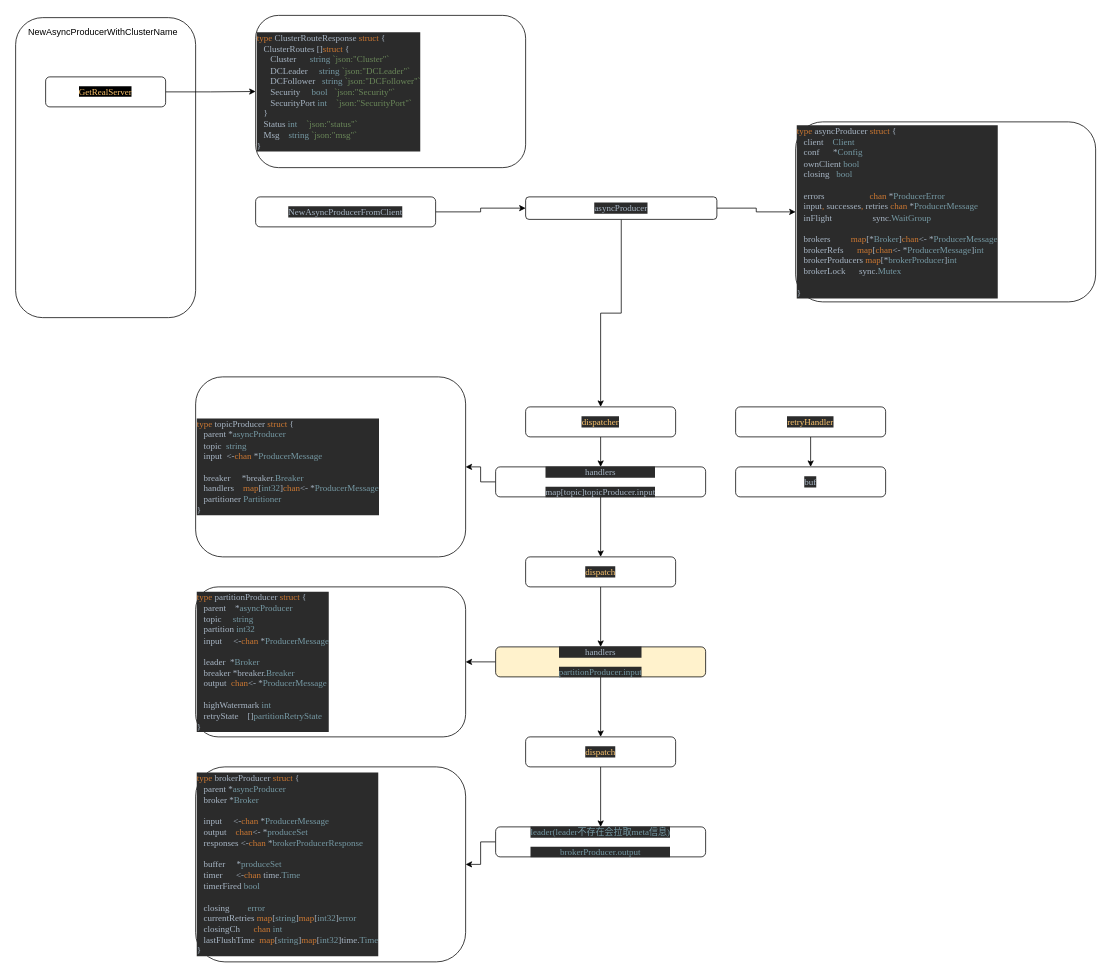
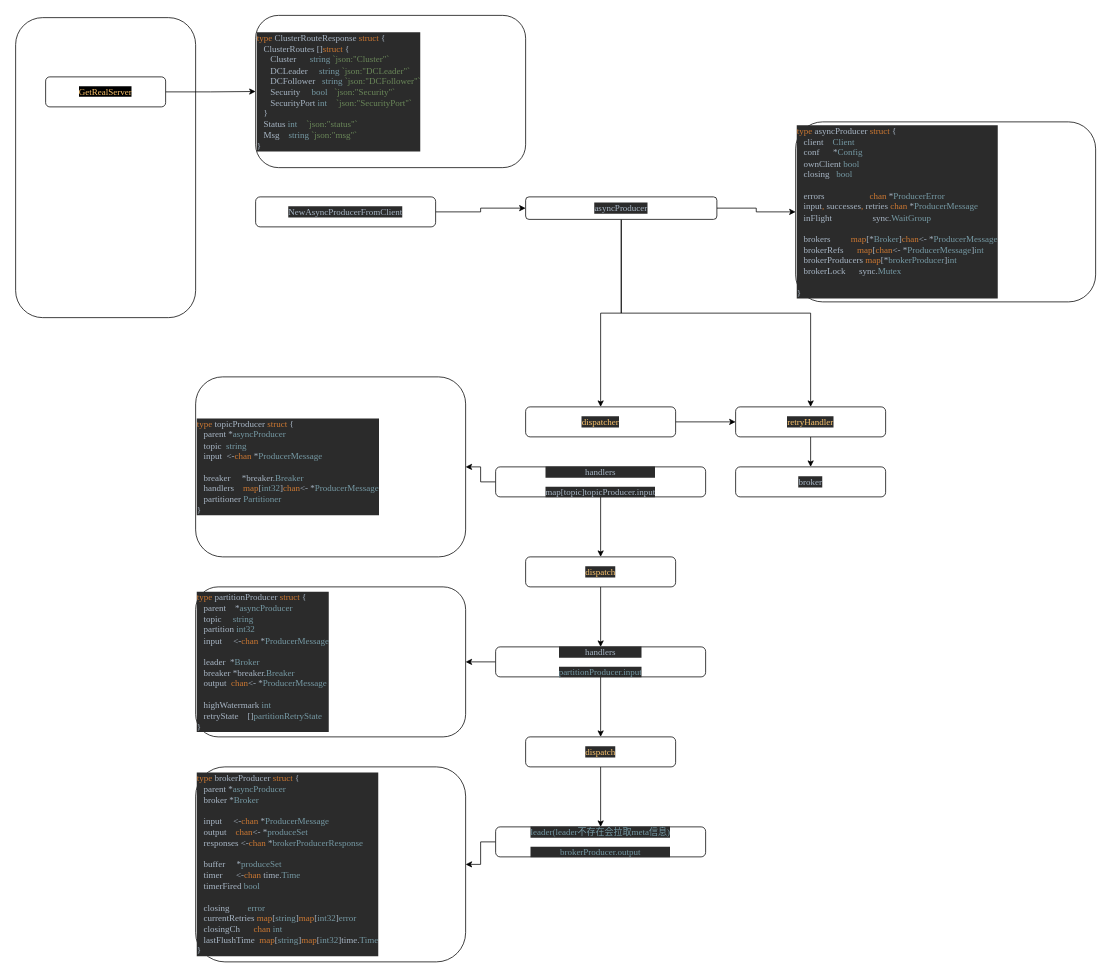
(105, 32) -> none
none -> (810, 357)
(600, 449) -> (729, 422)
(810, 482) -> (810, 482)
(600, 662) -> (600, 662)
